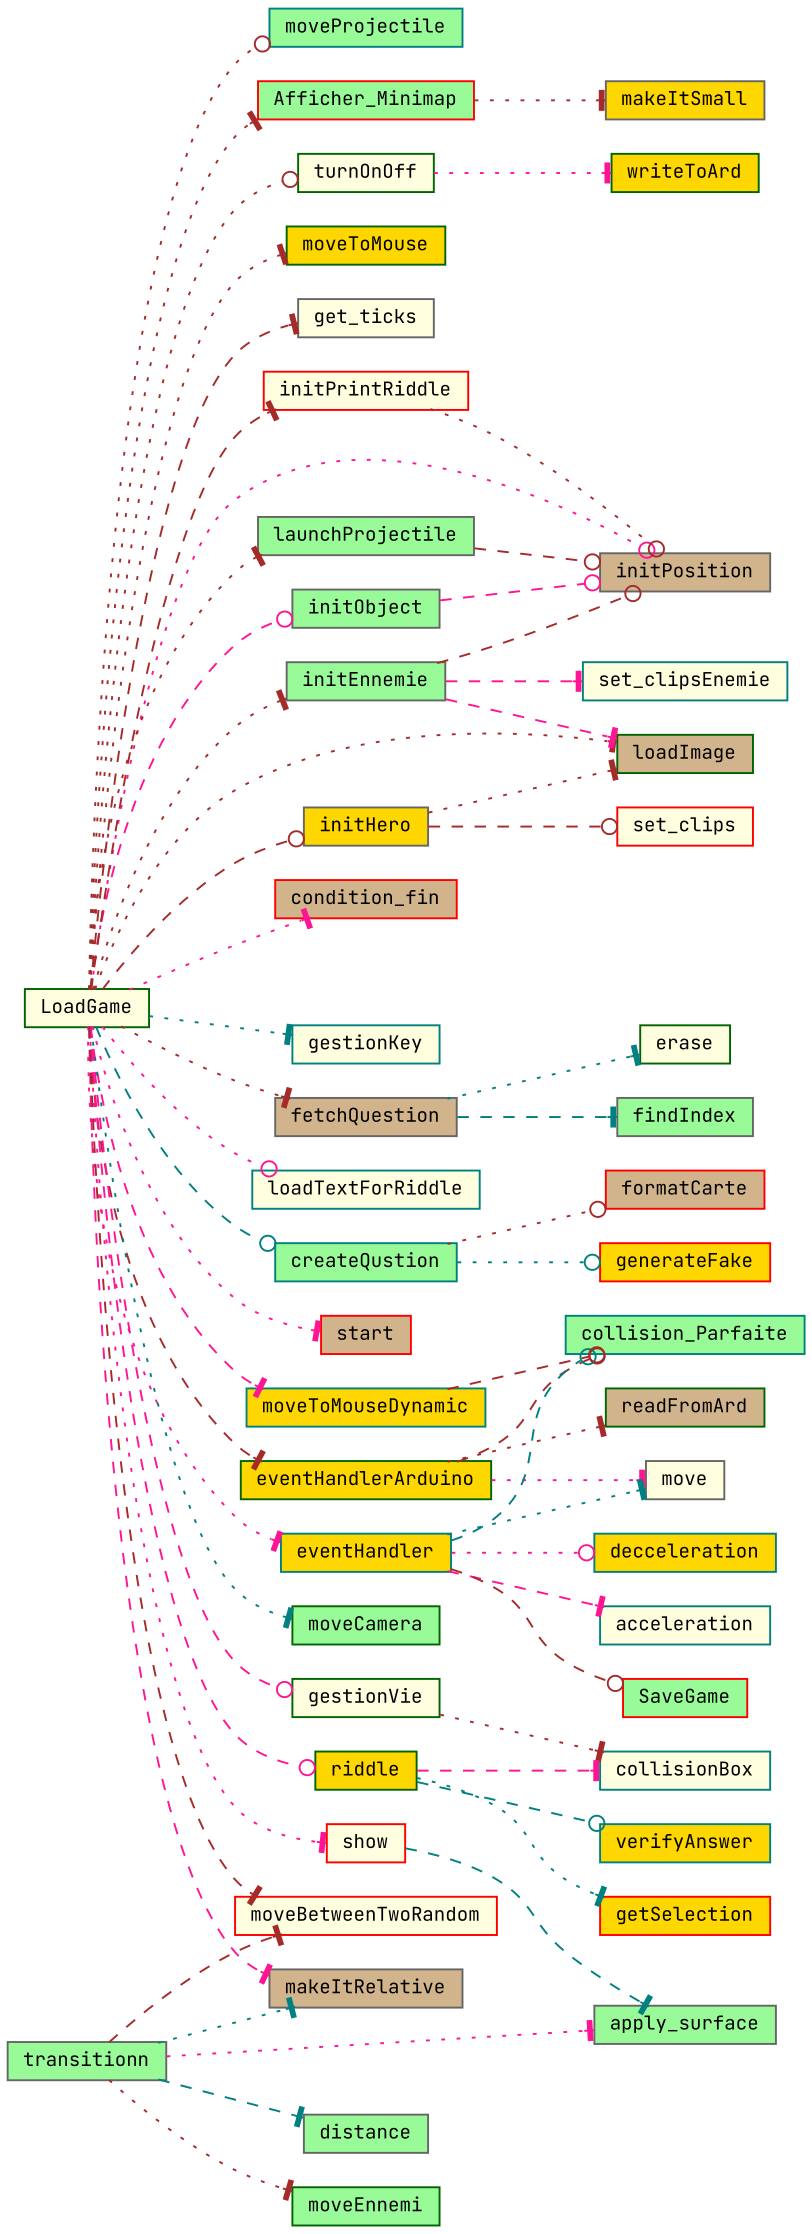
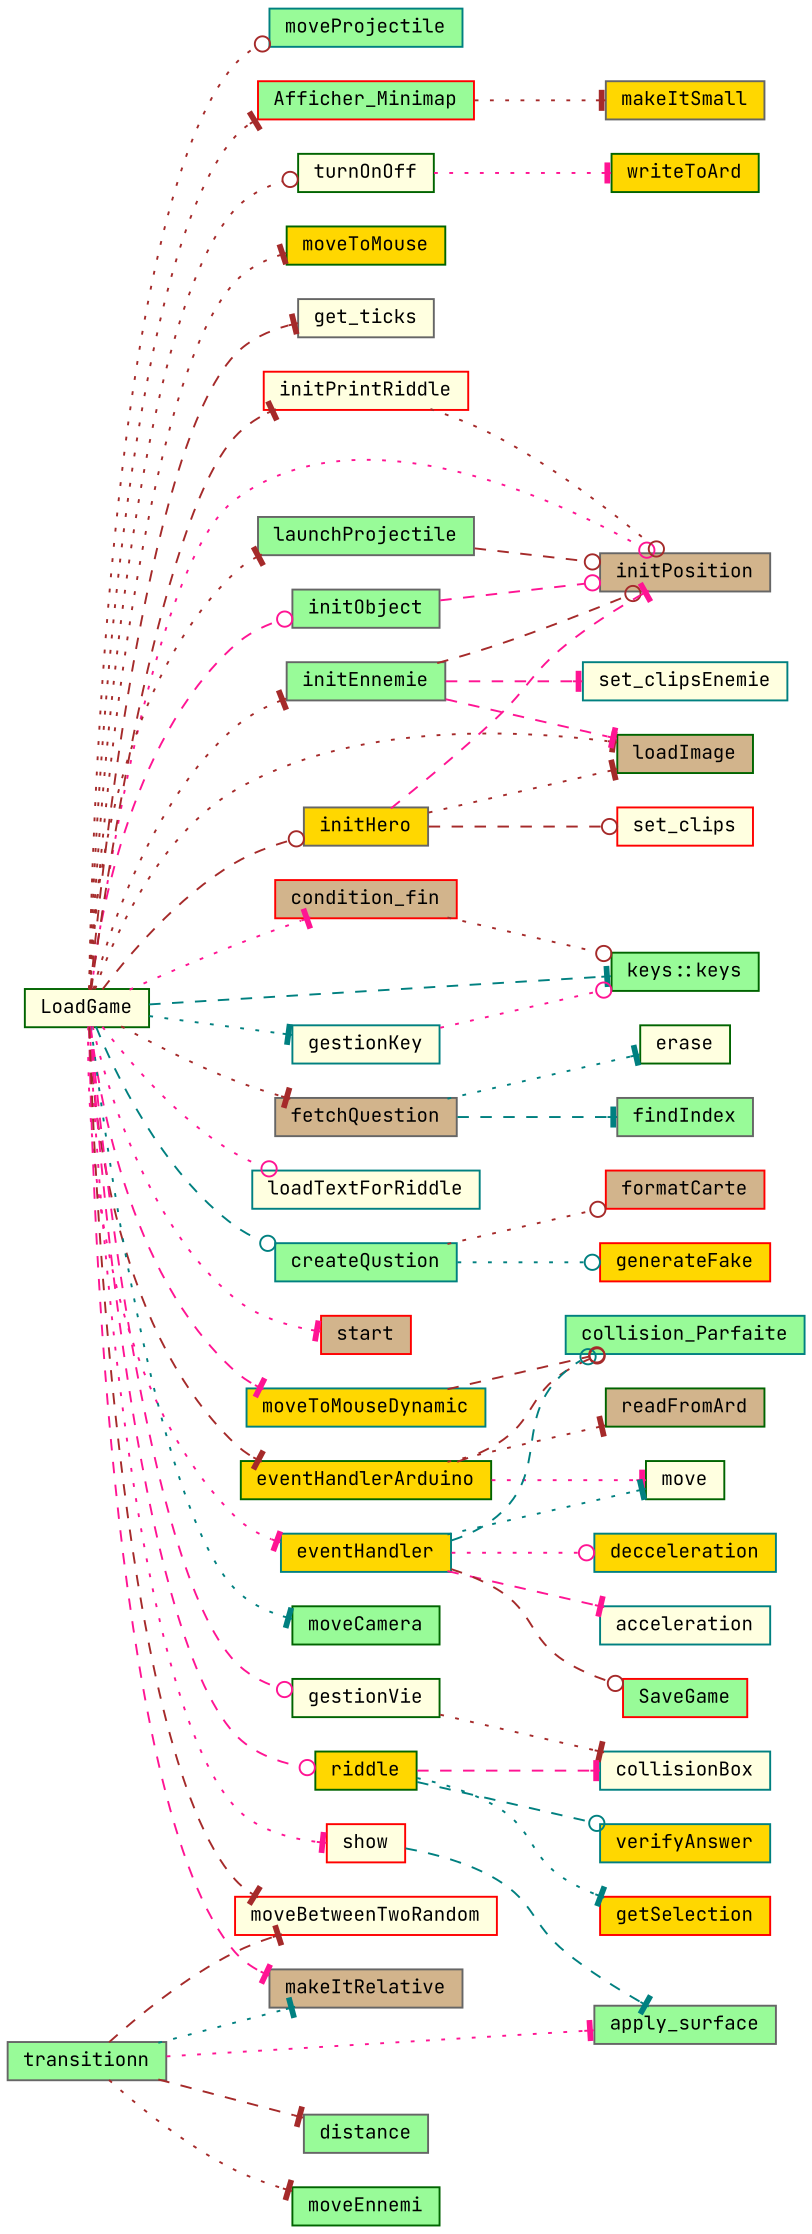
none -> (514, 700)
none -> (685, 972)
(685, 1480) -> (685, 1480)
(226, 2097) -> (226, 2097)
